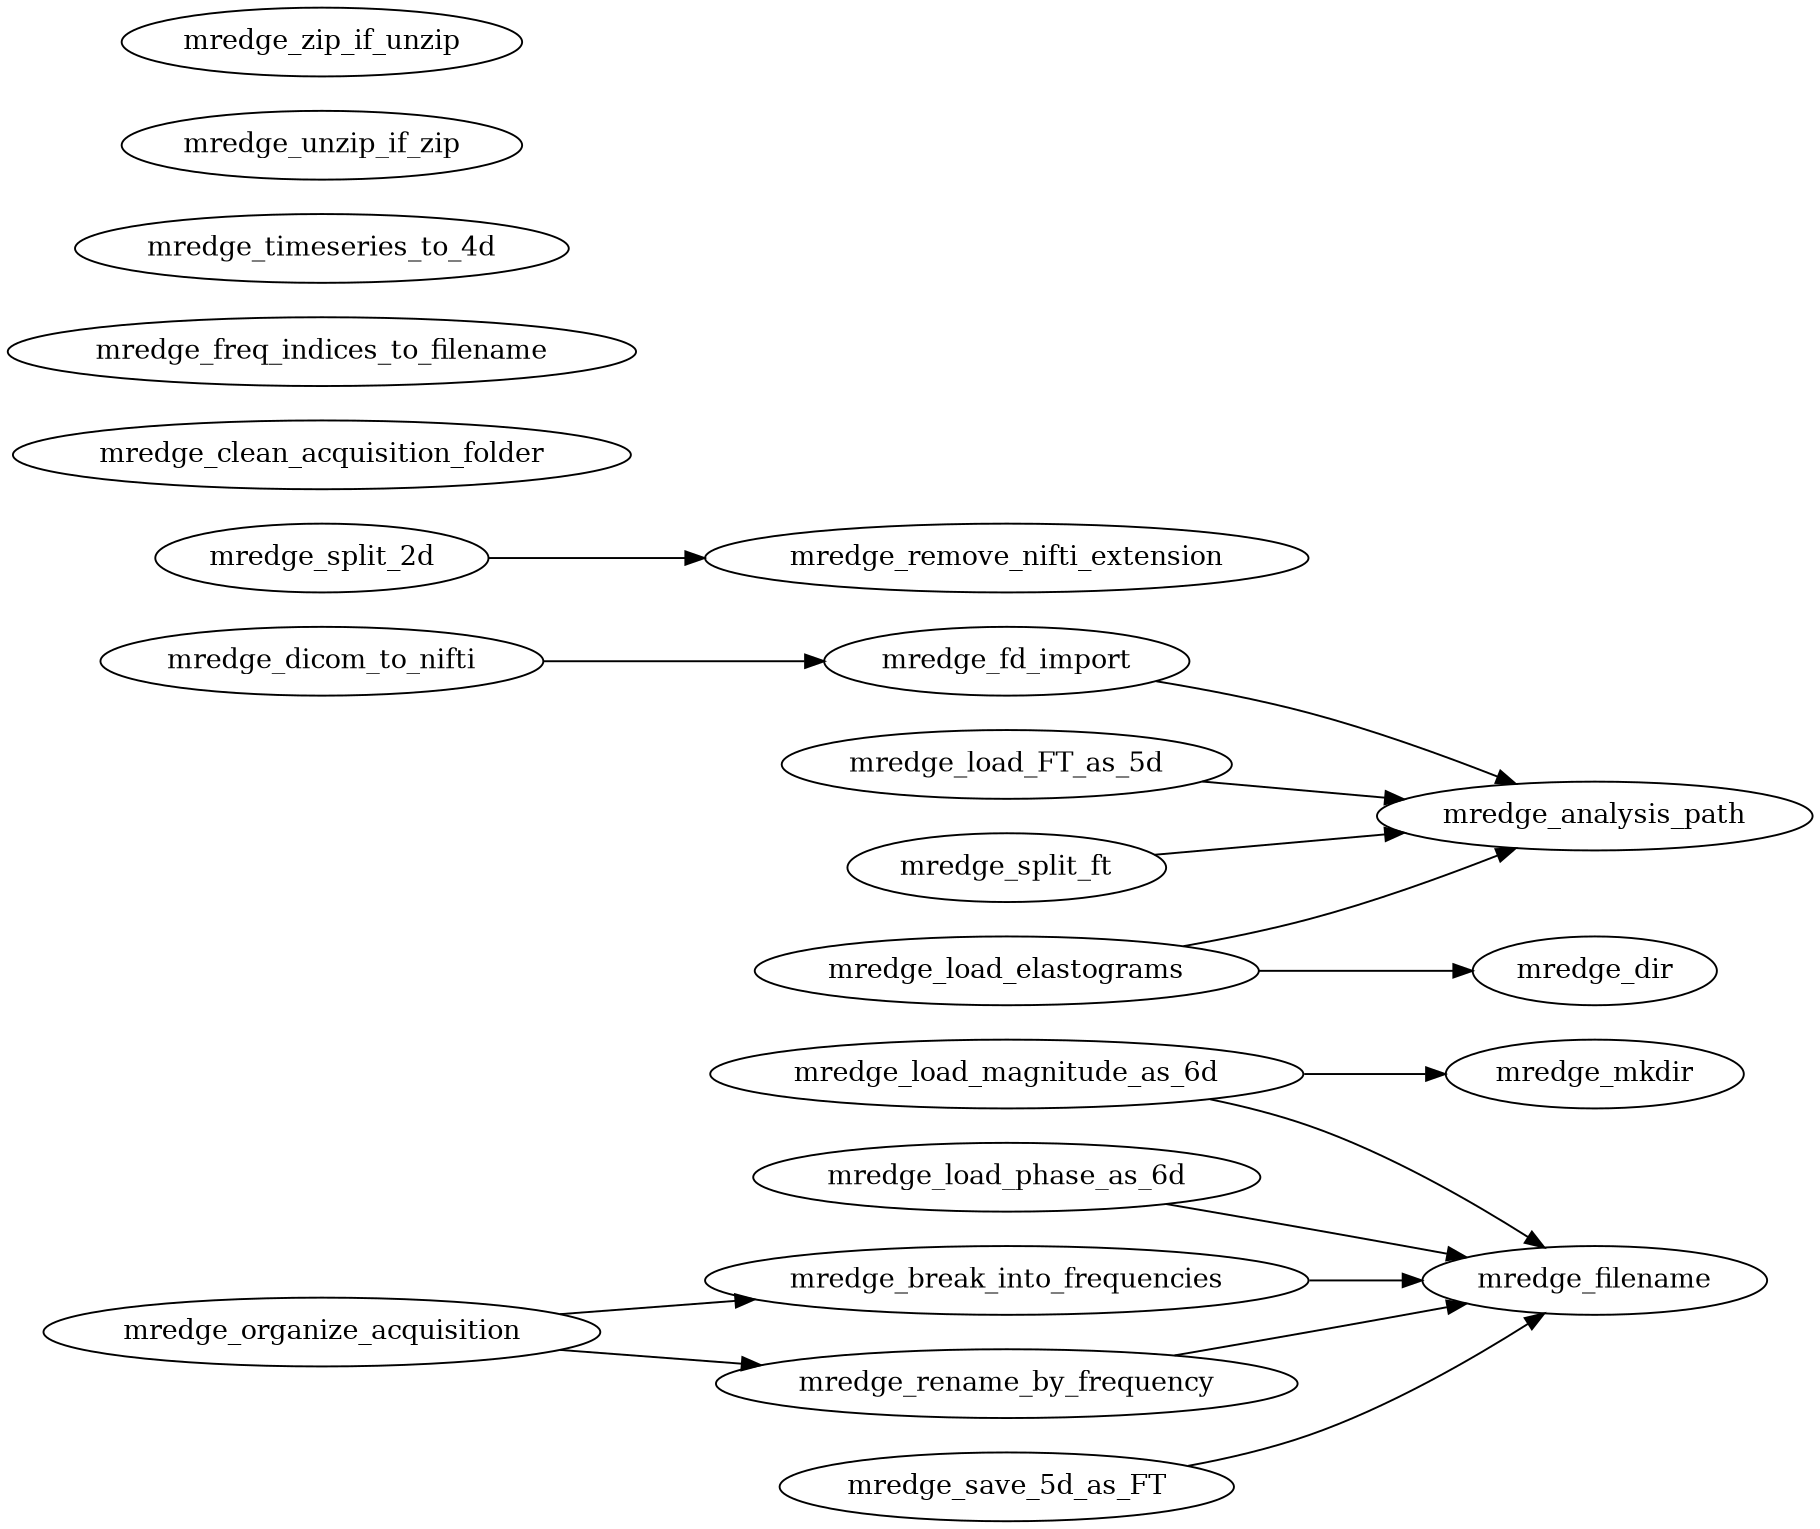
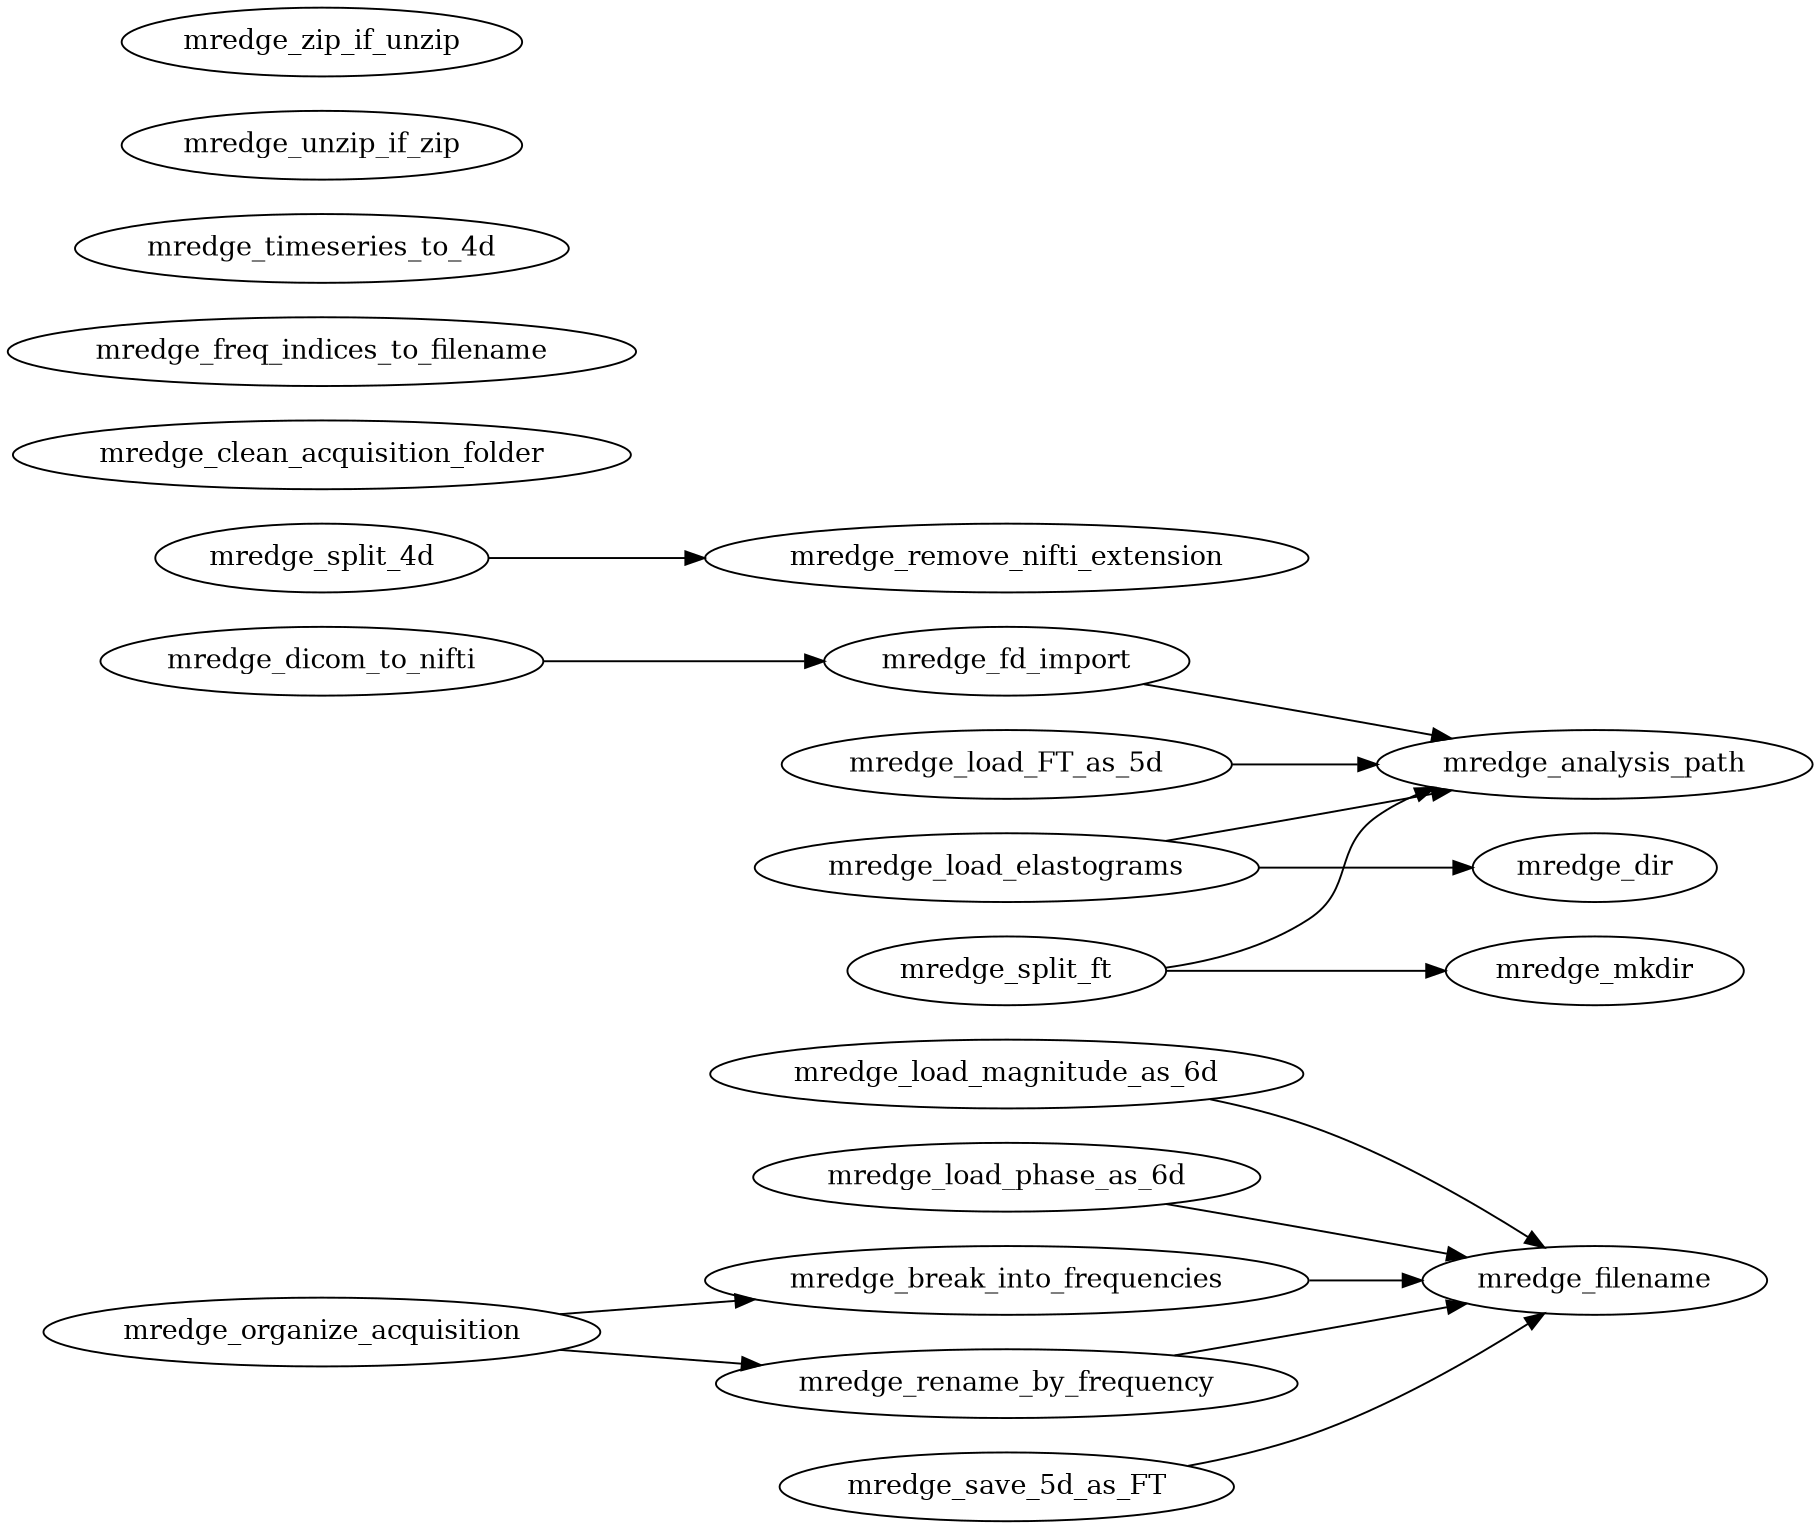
(322, 558) -> (322, 558)
(1365, 1074) -> (1296, 971)
